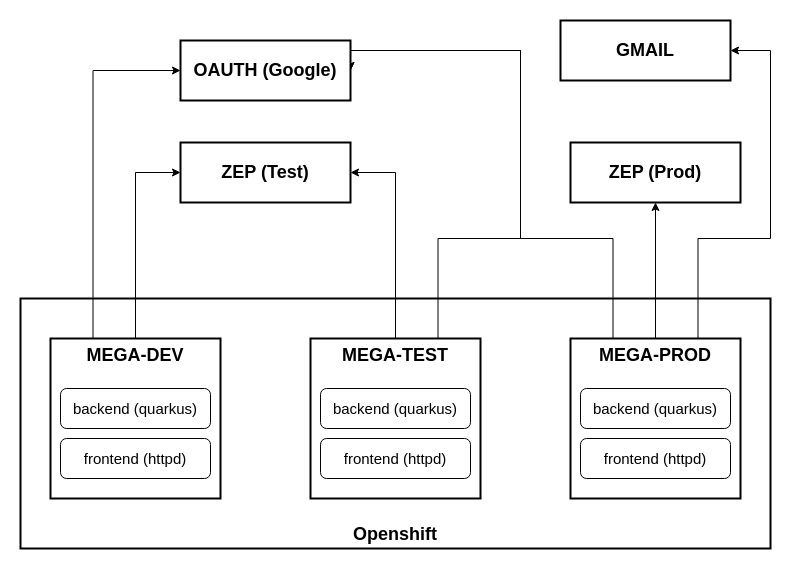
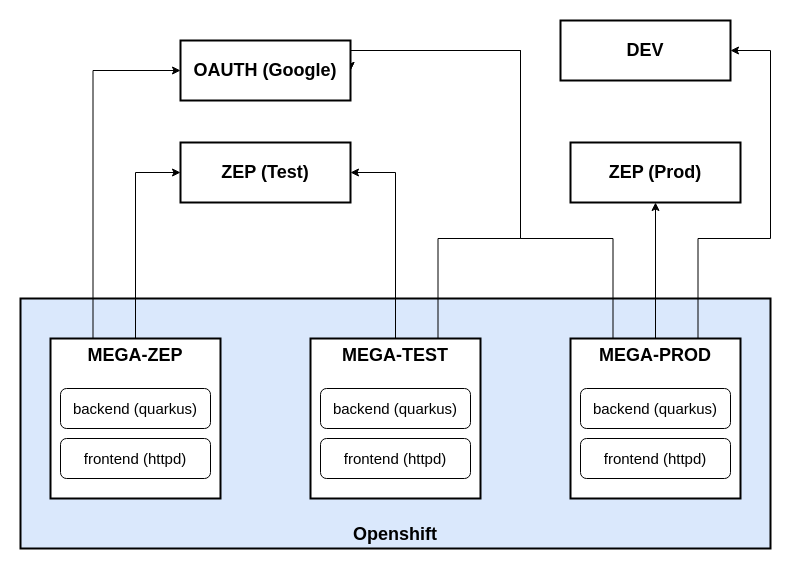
(646, 51) -> (646, 51)
(136, 356) -> (136, 356)
(396, 535) -> (396, 535)
